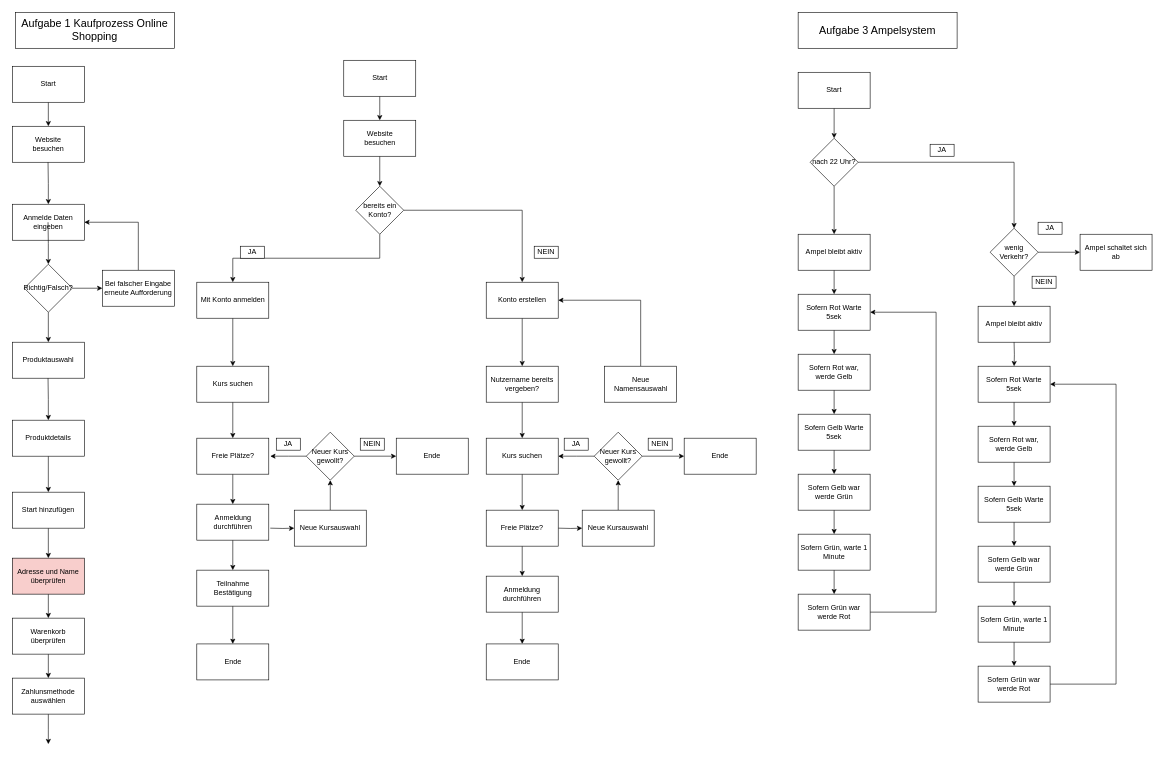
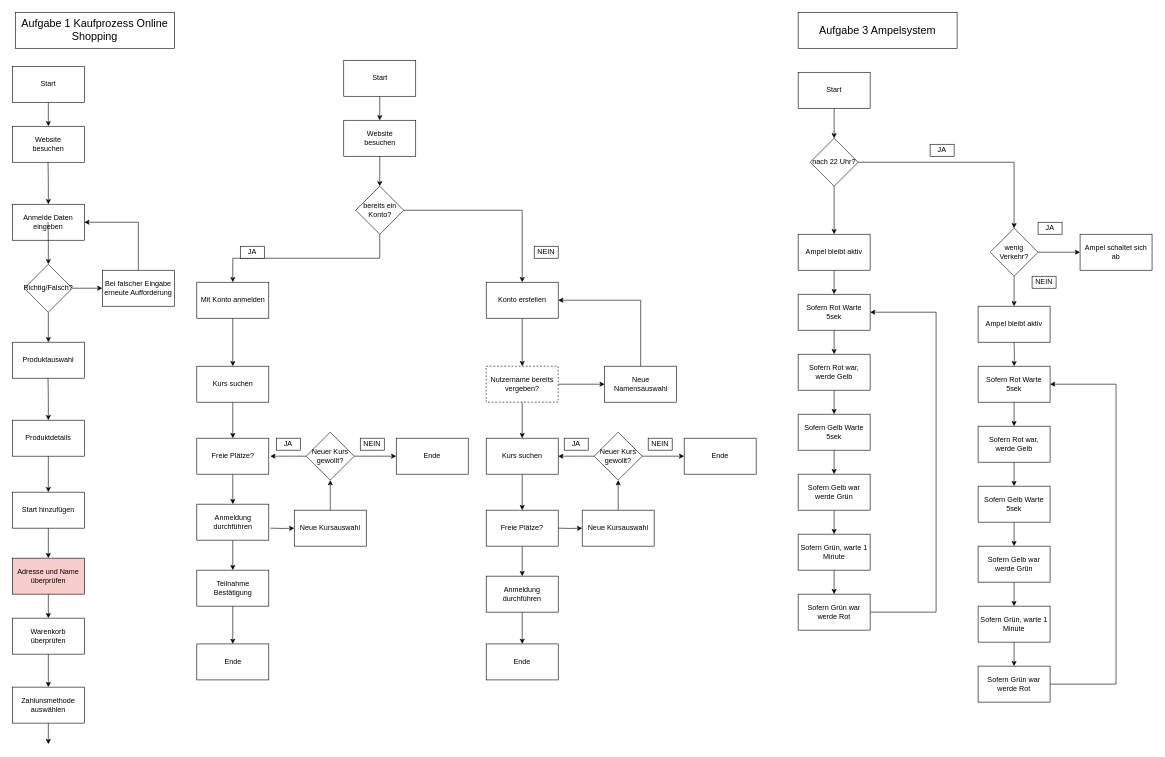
(522, 384) -> (522, 384)
none -> (599, 384)
(48, 696) -> (48, 705)
